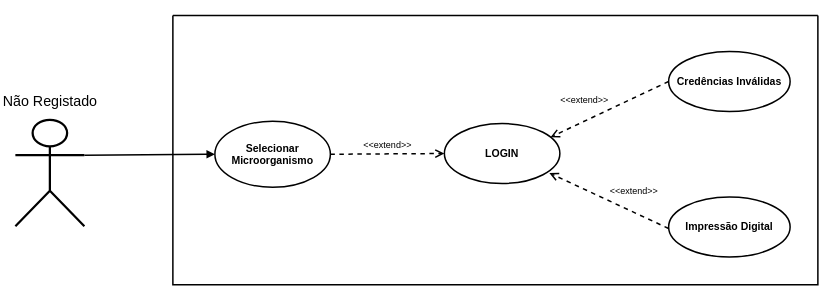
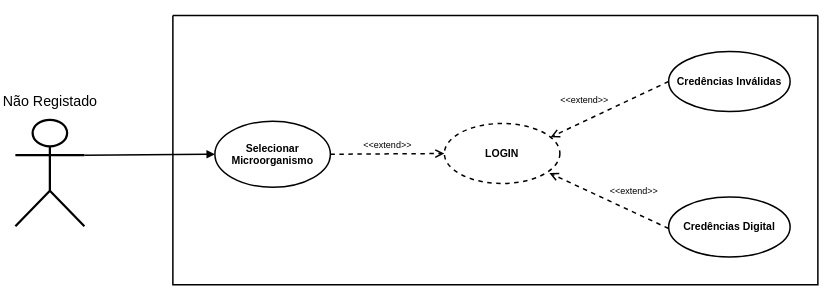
(502, 153) -> (502, 153)
(729, 227) -> (729, 227)
